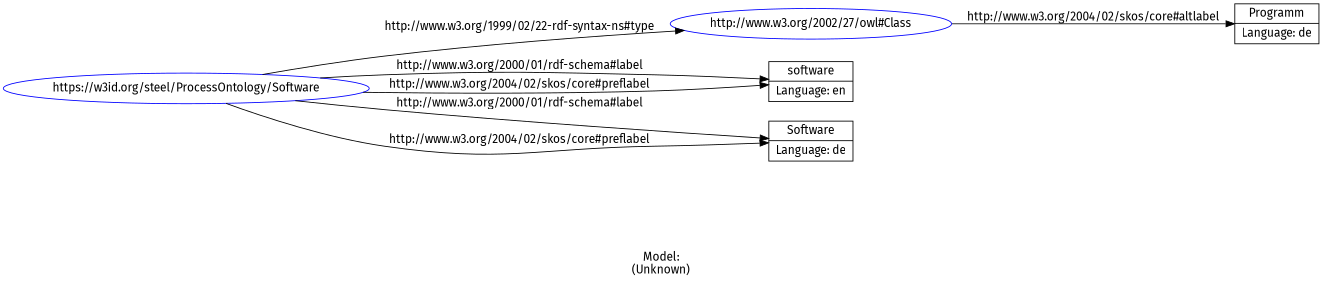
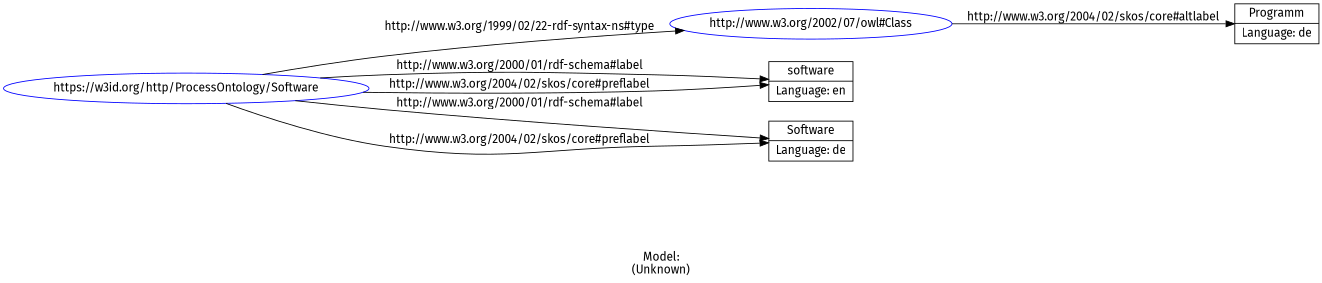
(811, 24) -> (811, 24)
(186, 88) -> (186, 88)
